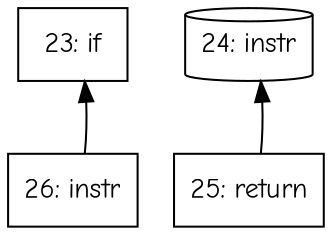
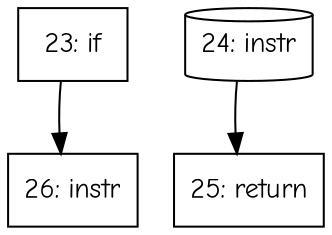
(86, 128) -> (59, 107)
(262, 128) -> (235, 107)
